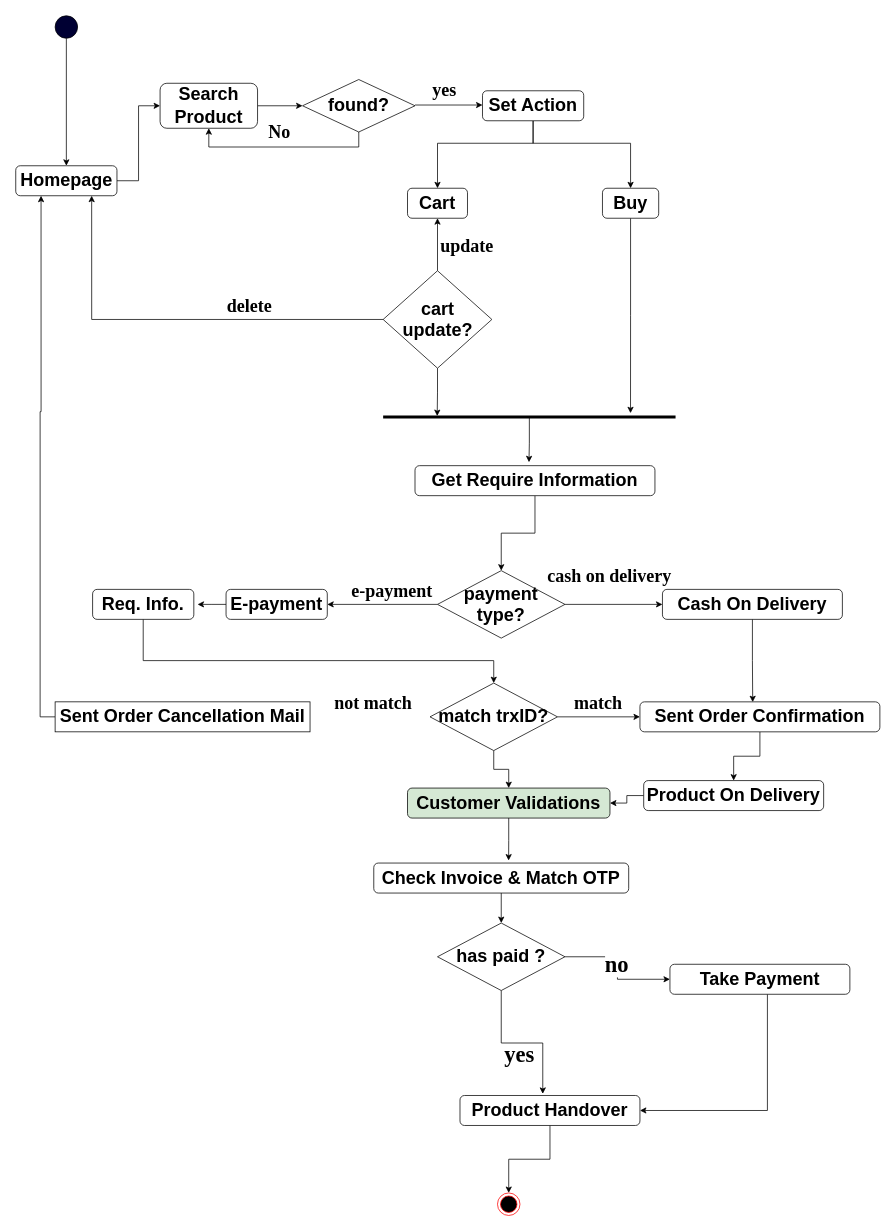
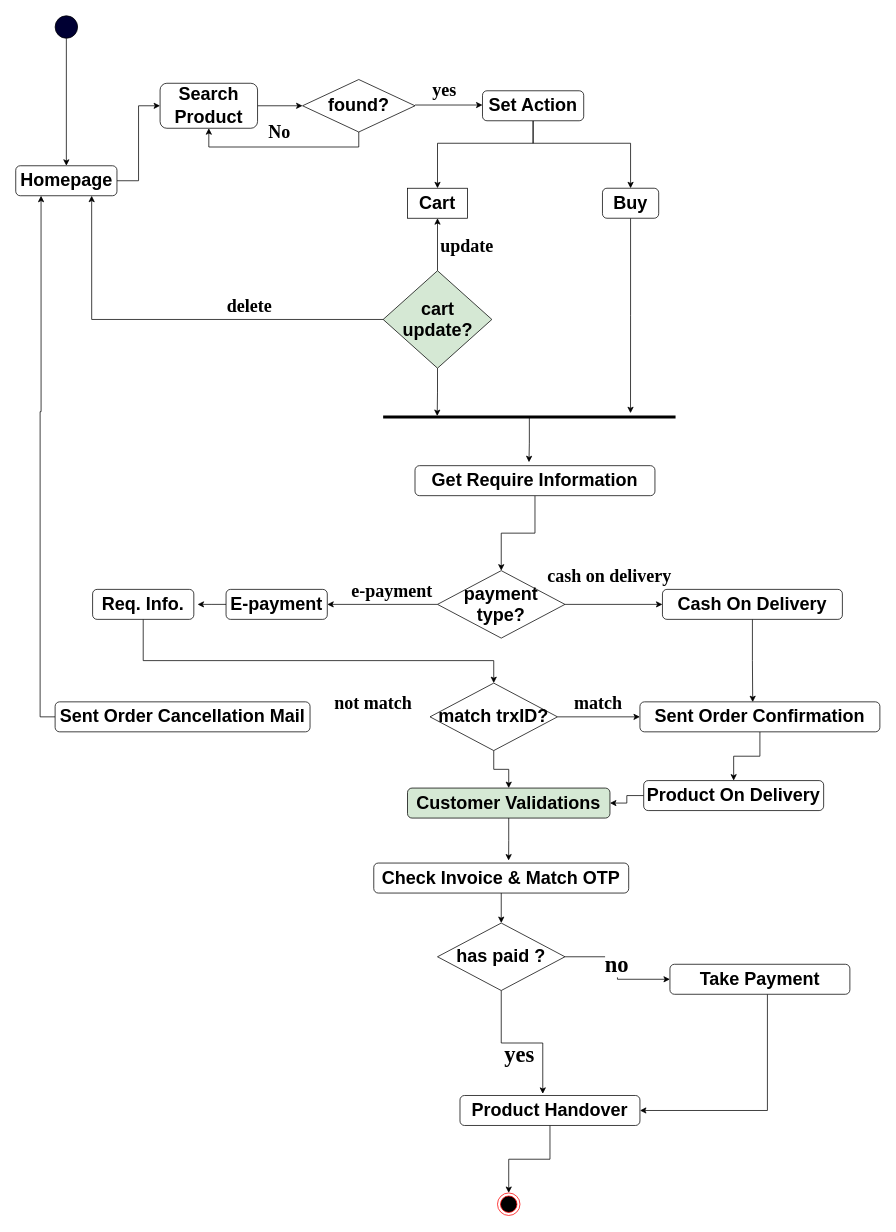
(438, 203) -> (438, 203)
(438, 319) -> (438, 319)
(183, 717) -> (183, 717)
